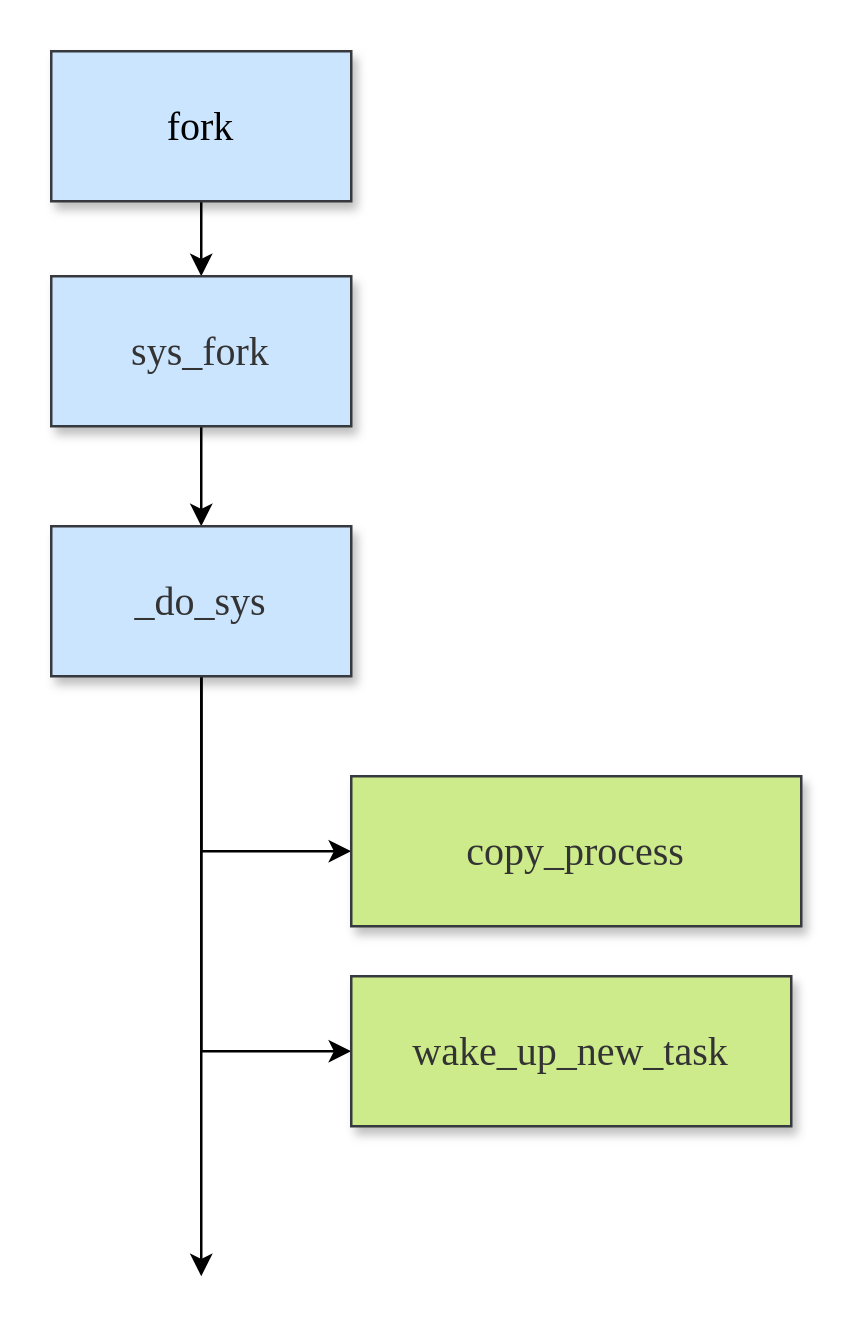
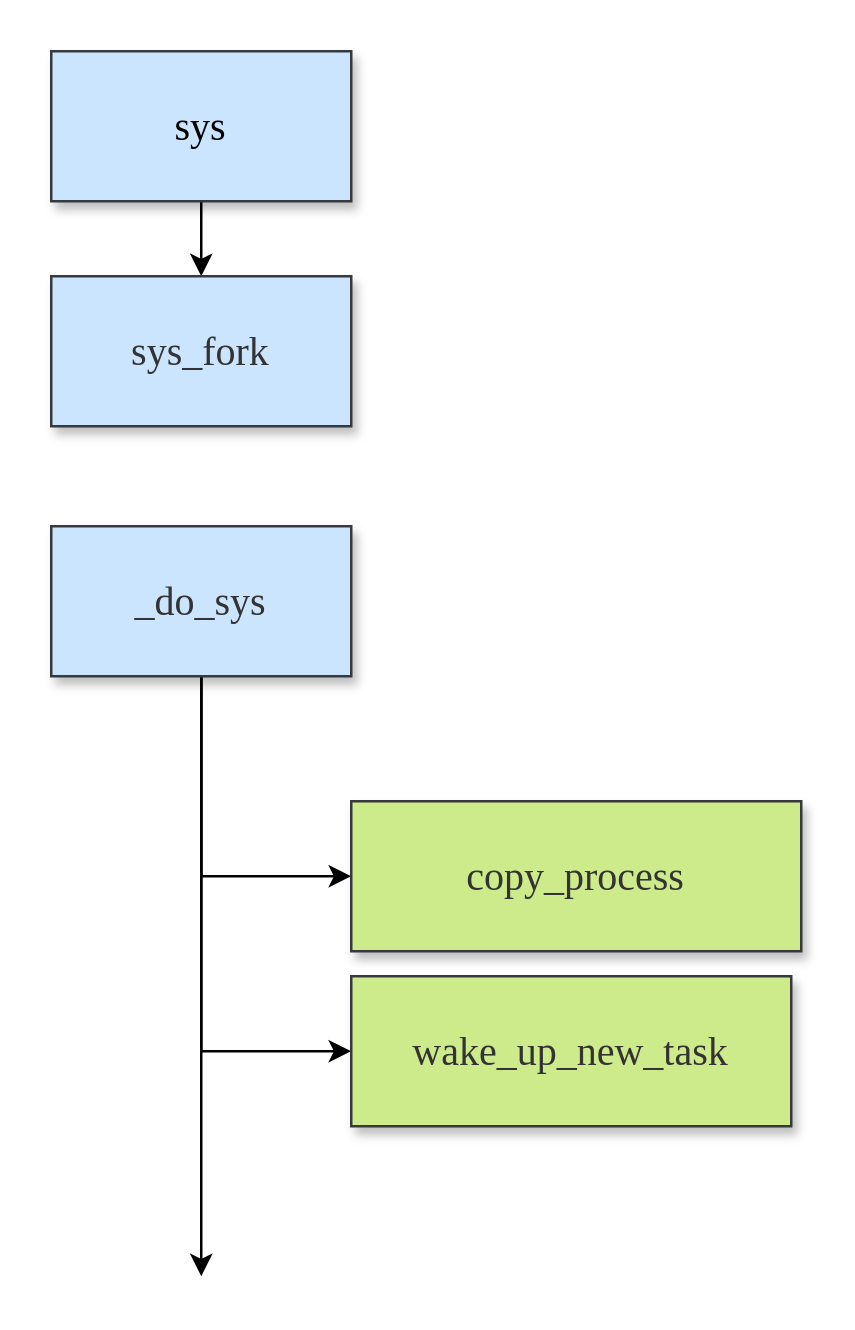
(201, 126) -> (201, 126)
(201, 468) -> none
(576, 851) -> (576, 876)
